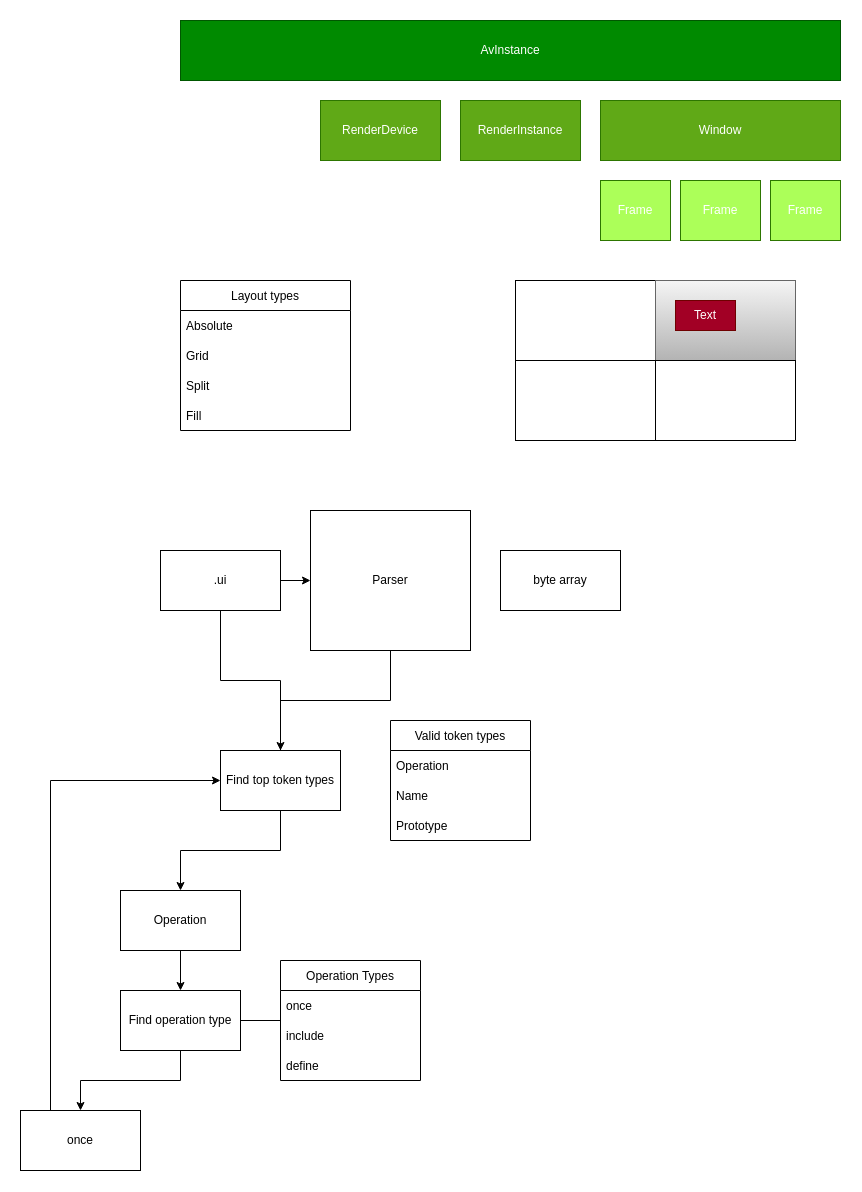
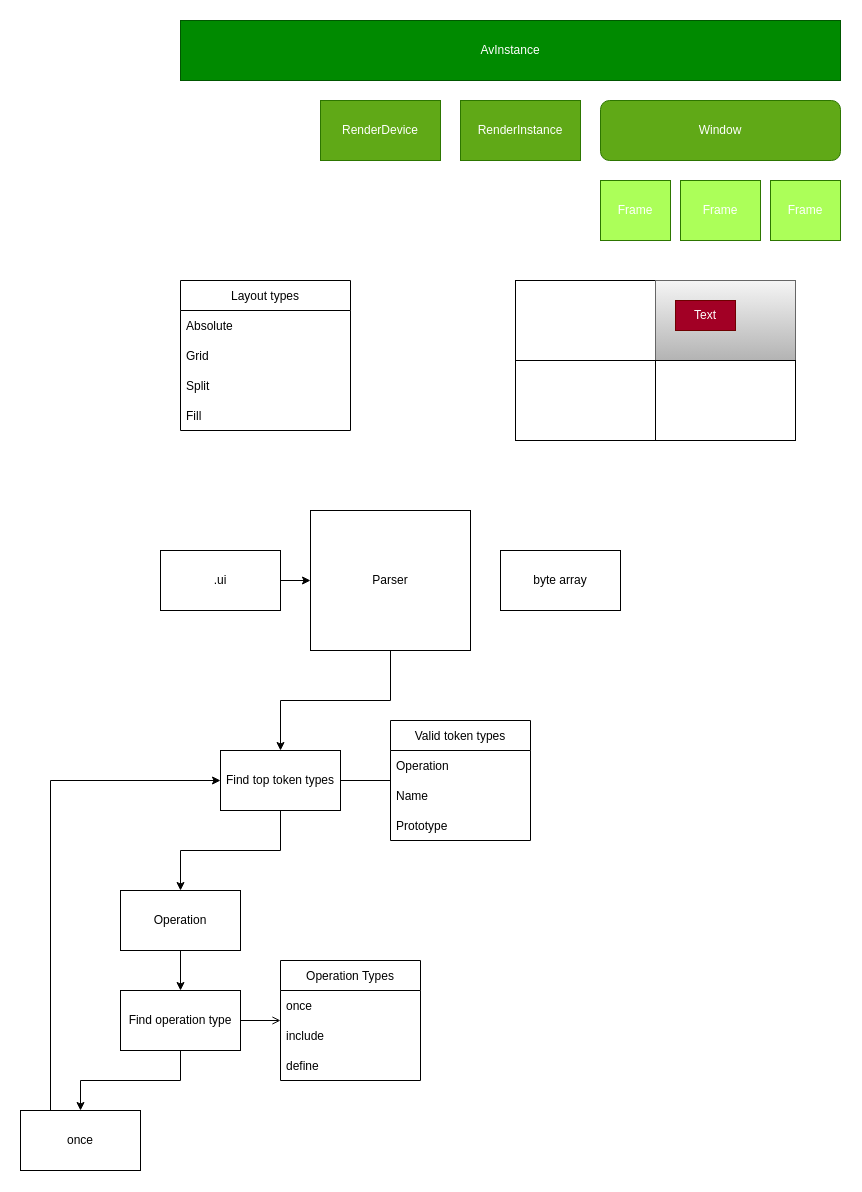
(721, 131) -> (721, 131)
(225, 681) -> (365, 781)
(275, 1021) -> (275, 1021)
